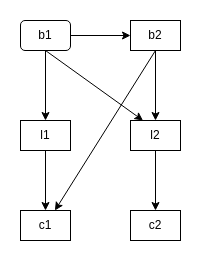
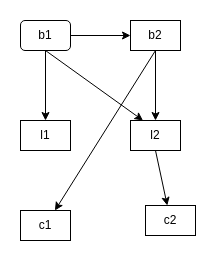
(46, 177) -> none
(156, 226) -> (171, 221)
